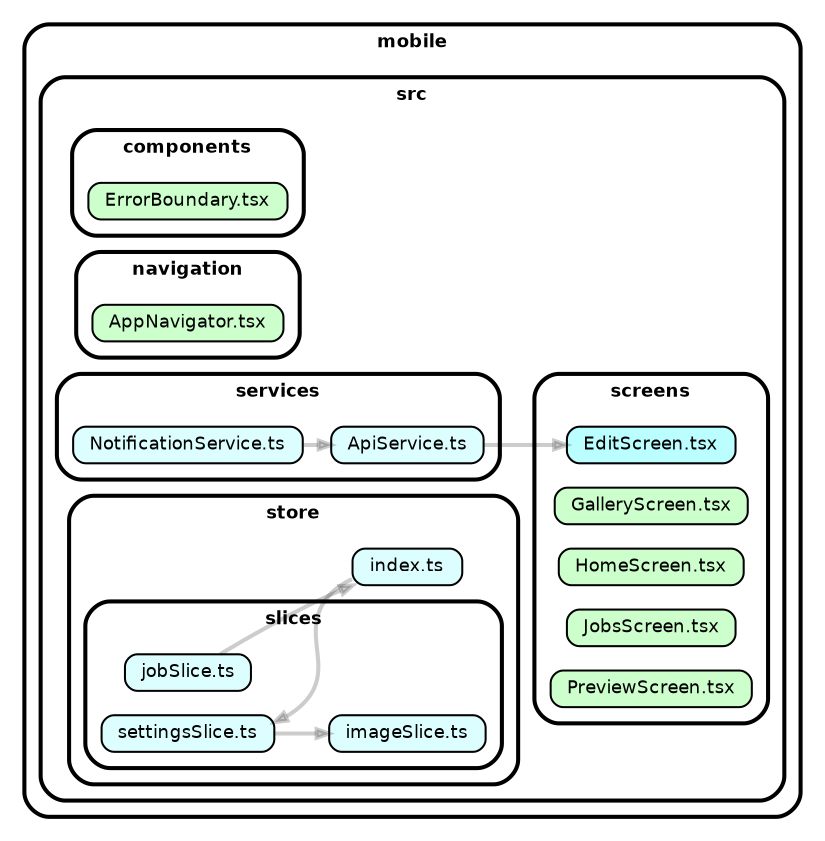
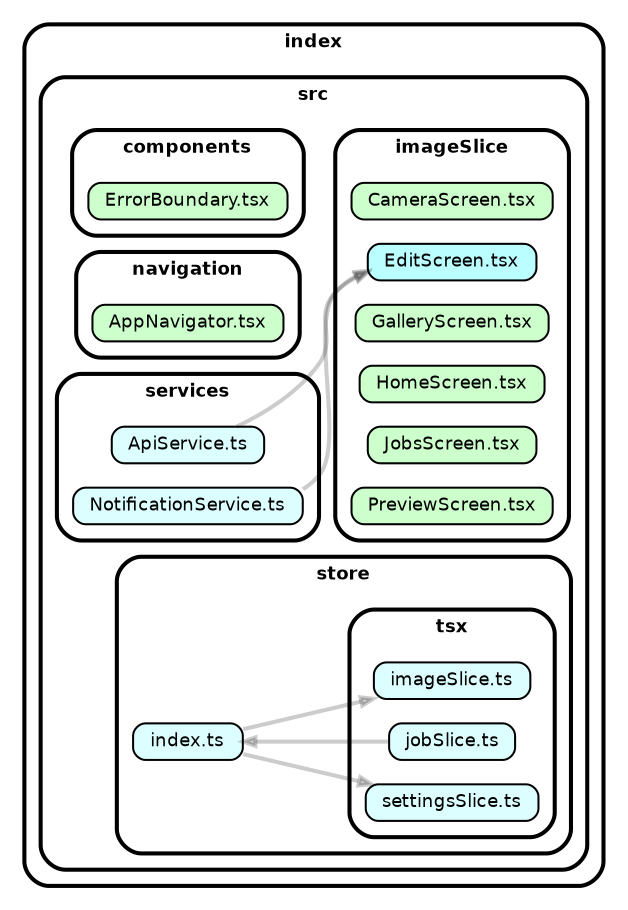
(412, 43) -> (314, 43)
none -> (452, 201)
(651, 392) -> (452, 148)
(311, 445) -> (327, 381)
(294, 620) -> (452, 628)
(295, 734) -> (302, 715)
